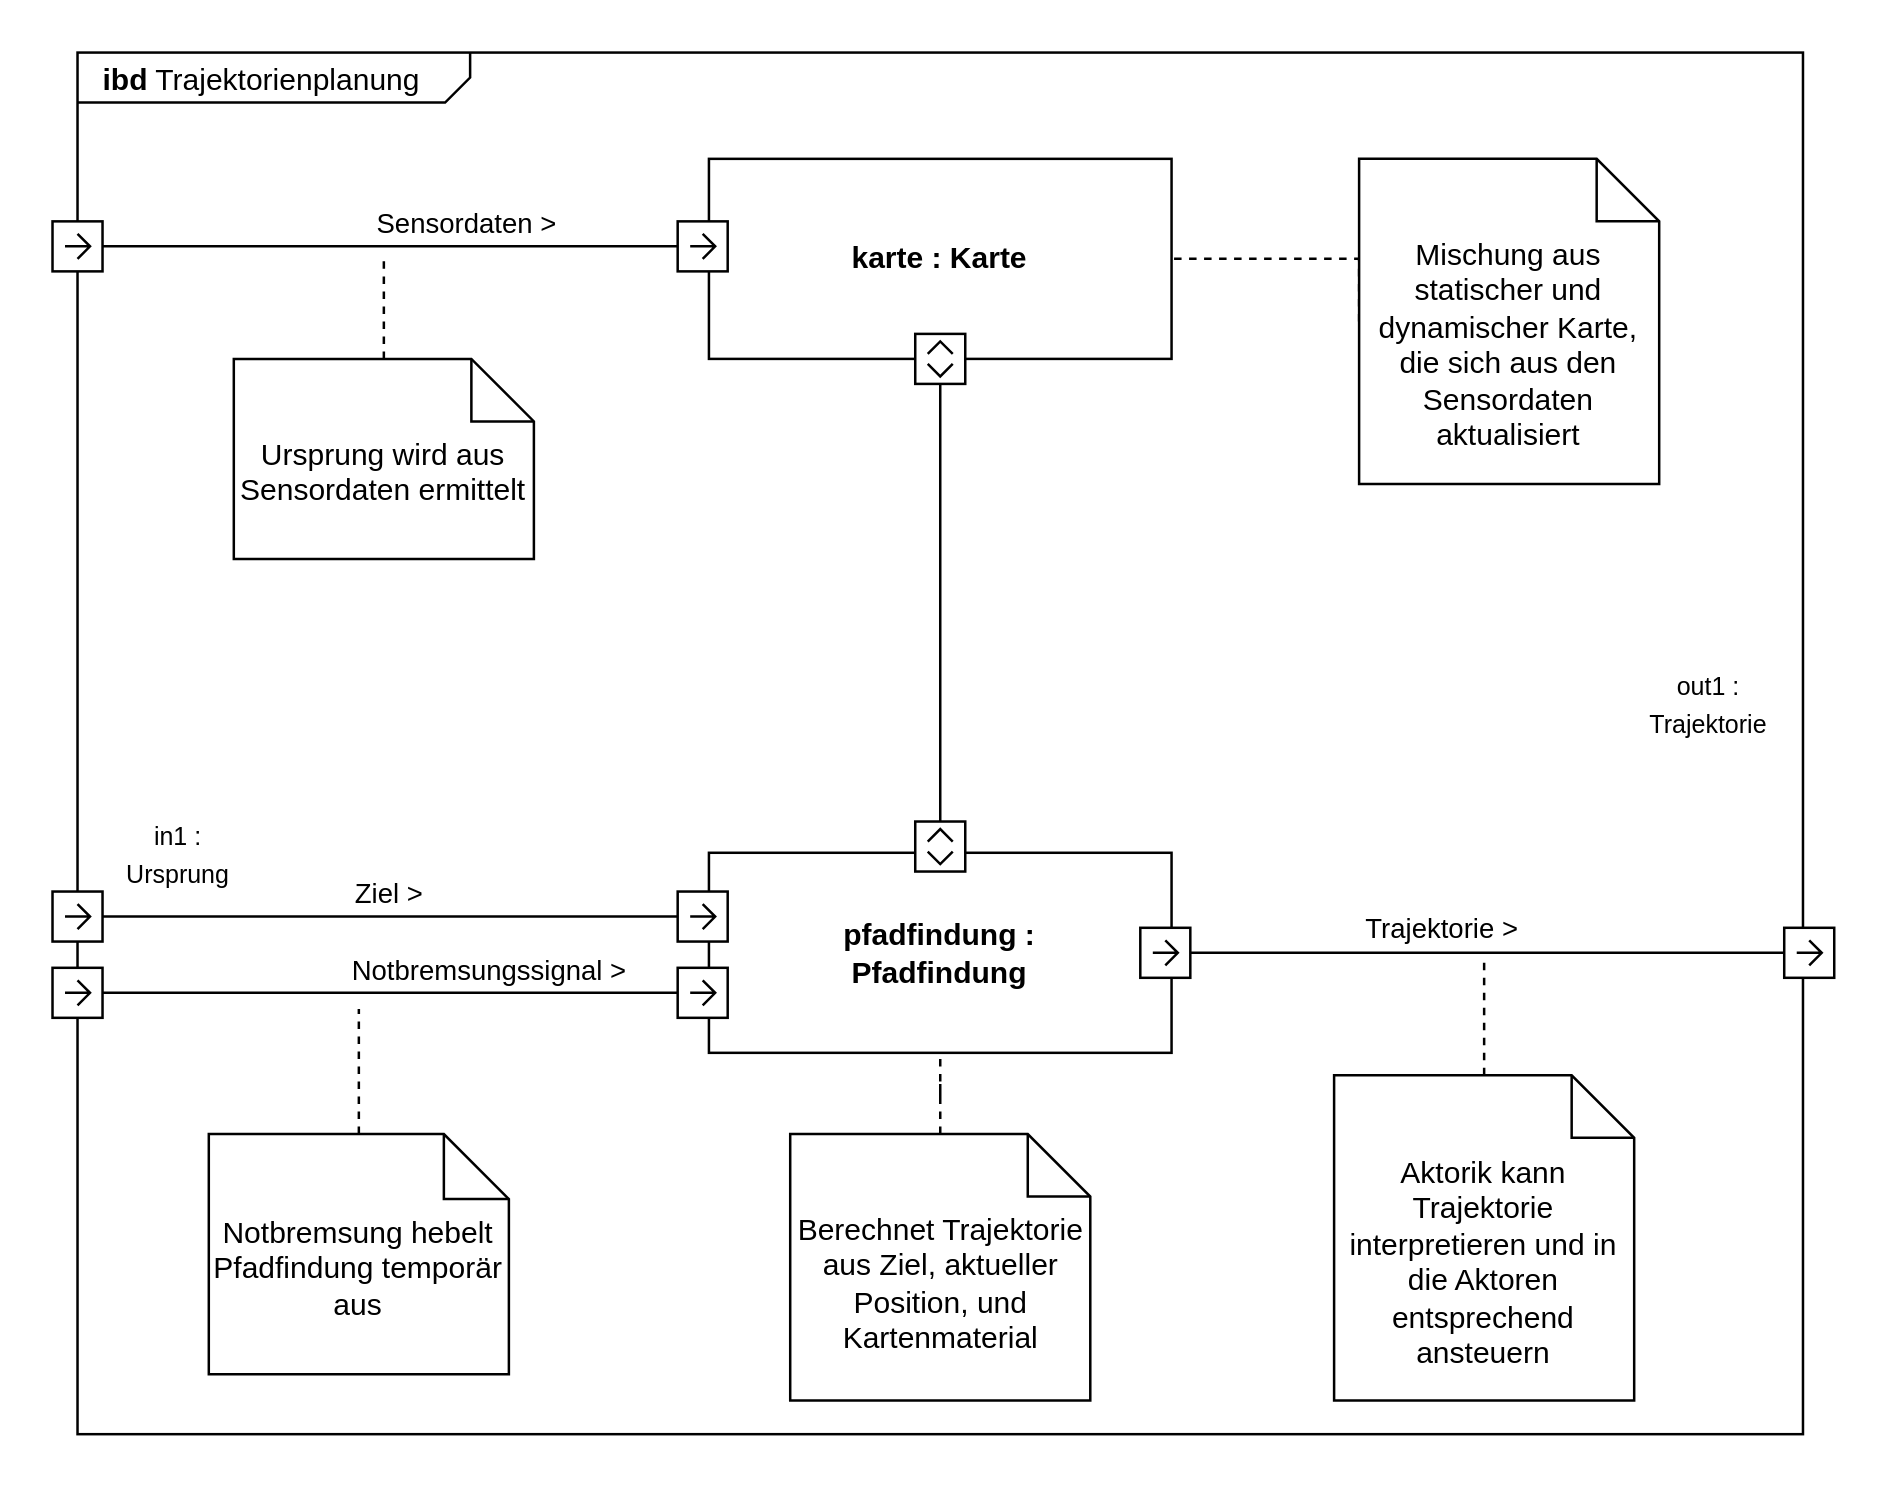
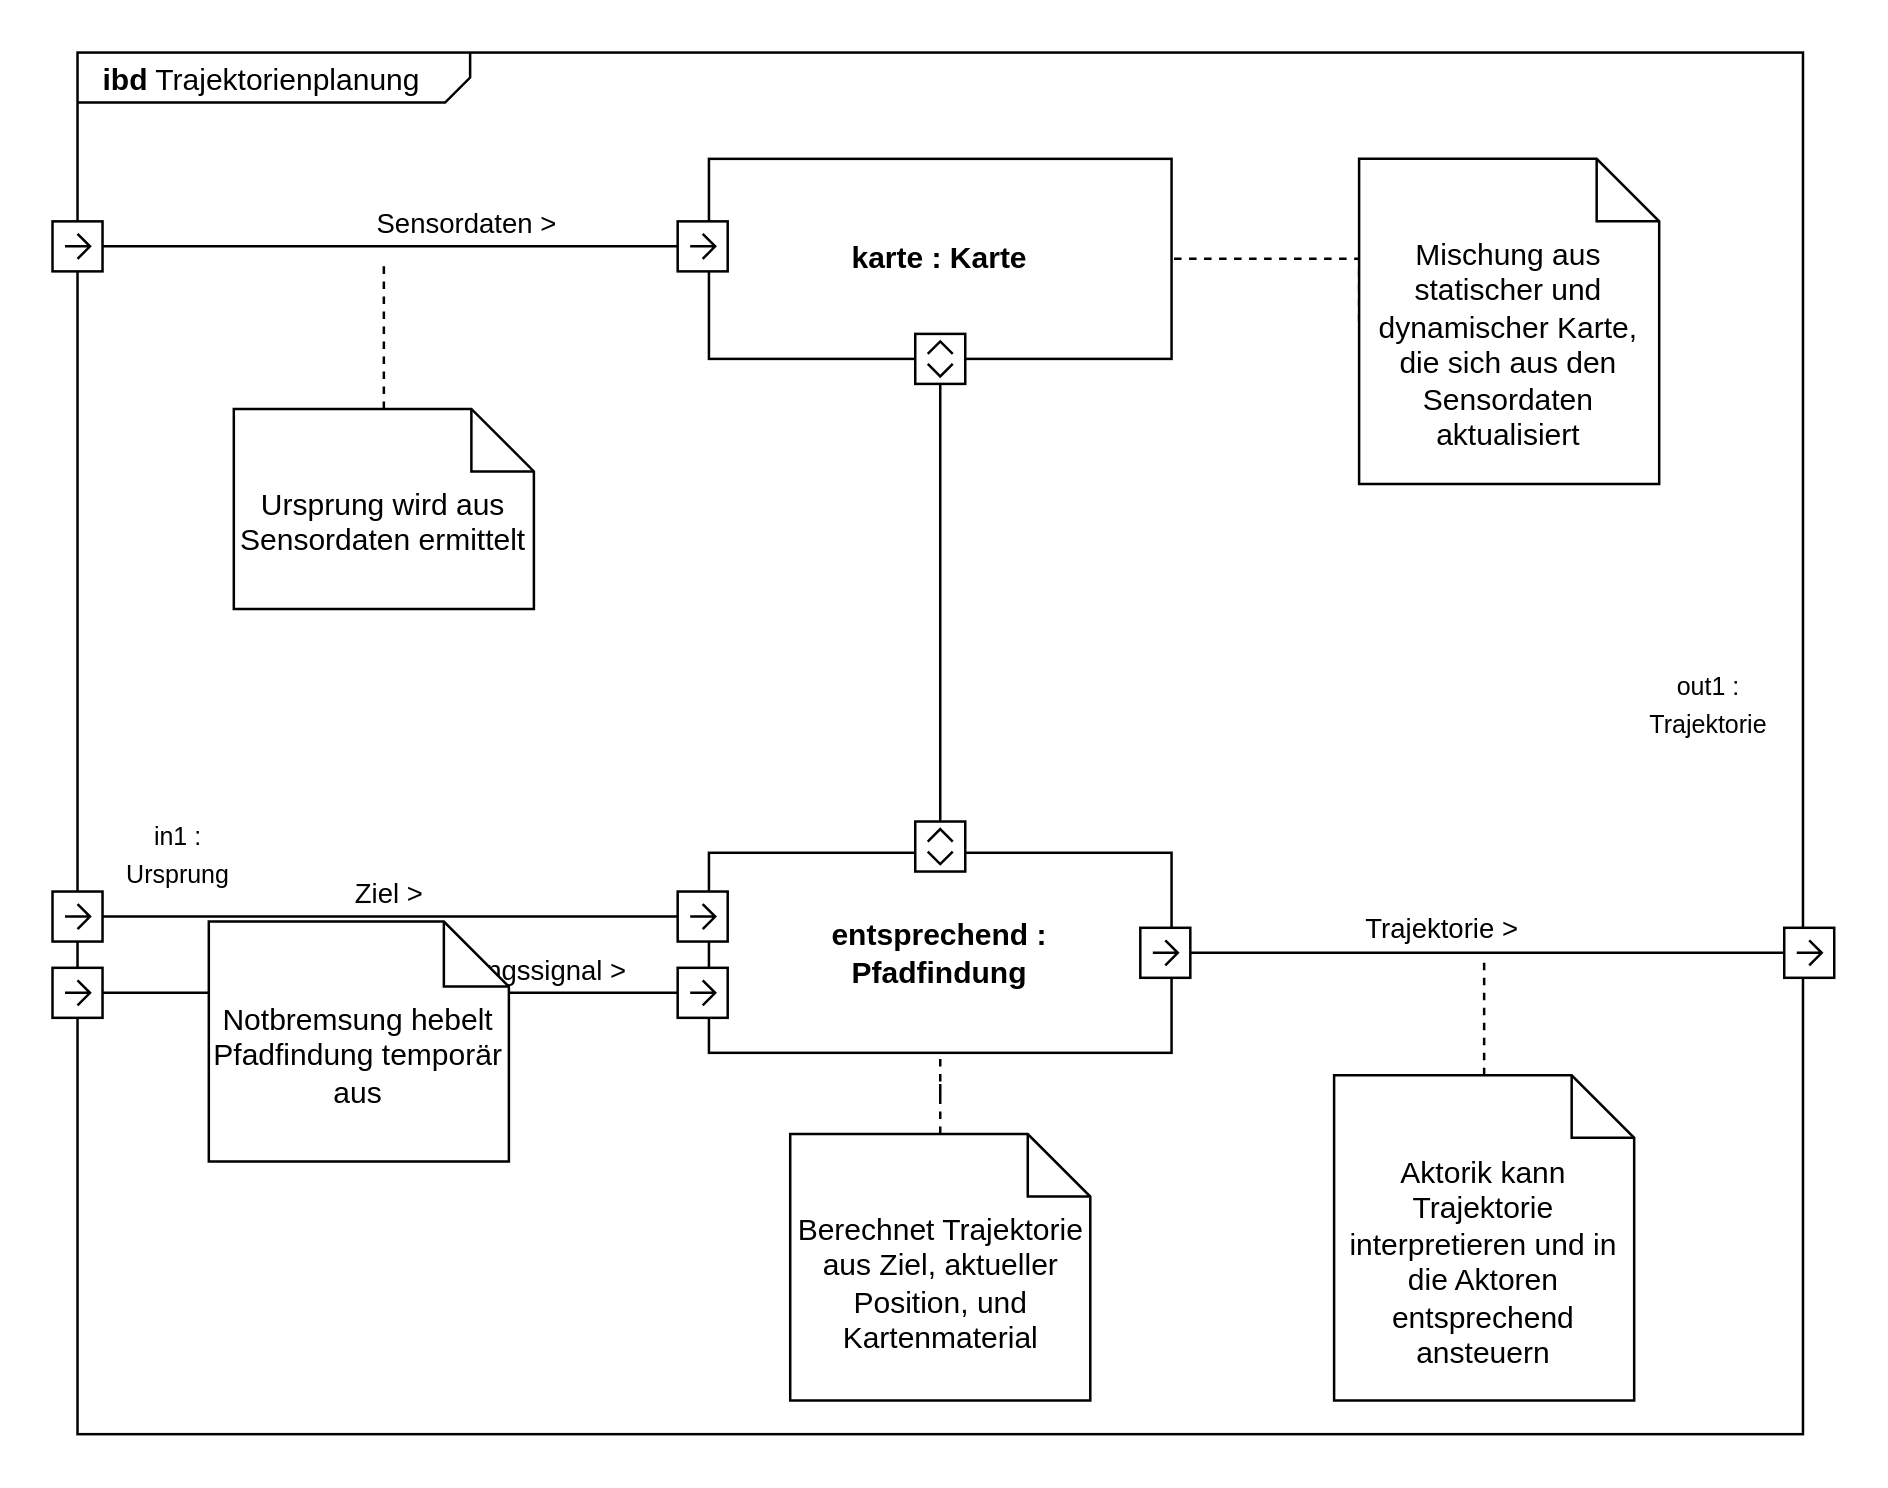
(384, 459) -> (384, 509)
(940, 954) -> (940, 954)
(359, 1254) -> (359, 1041)
